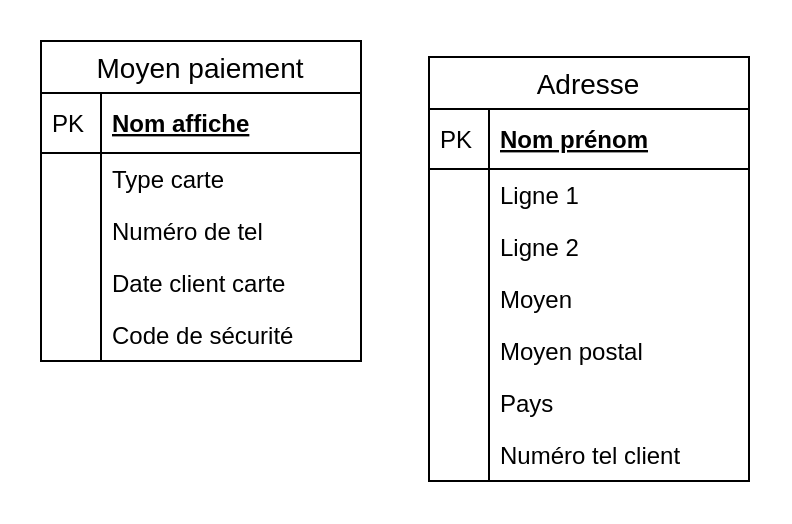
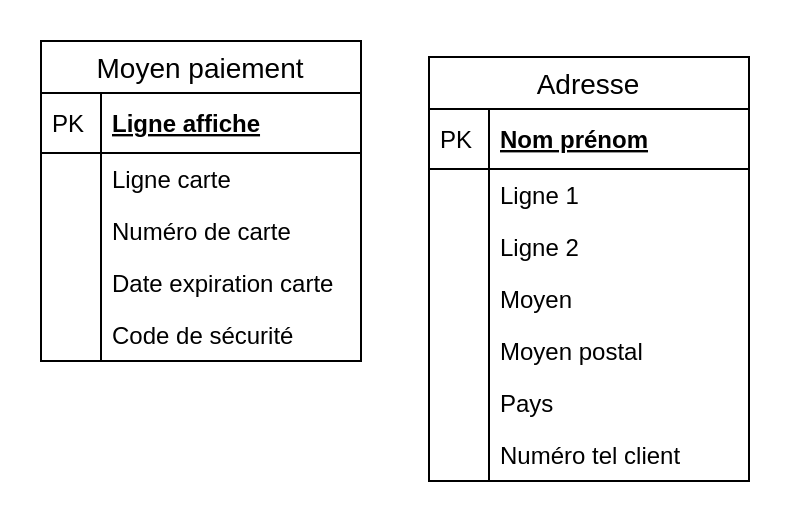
(180, 124) -> (190, 124)
(176, 180) -> (180, 180)
(190, 232) -> (207, 232)
(214, 284) -> (241, 284)
